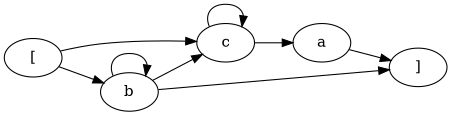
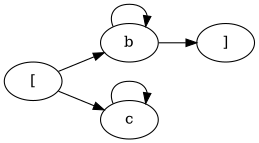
(322, 43) -> none
(173, 70) -> none
